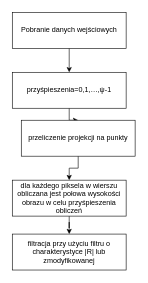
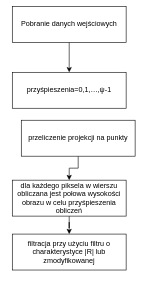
(69, 30) -> (69, 24)
(70, 120) -> none
